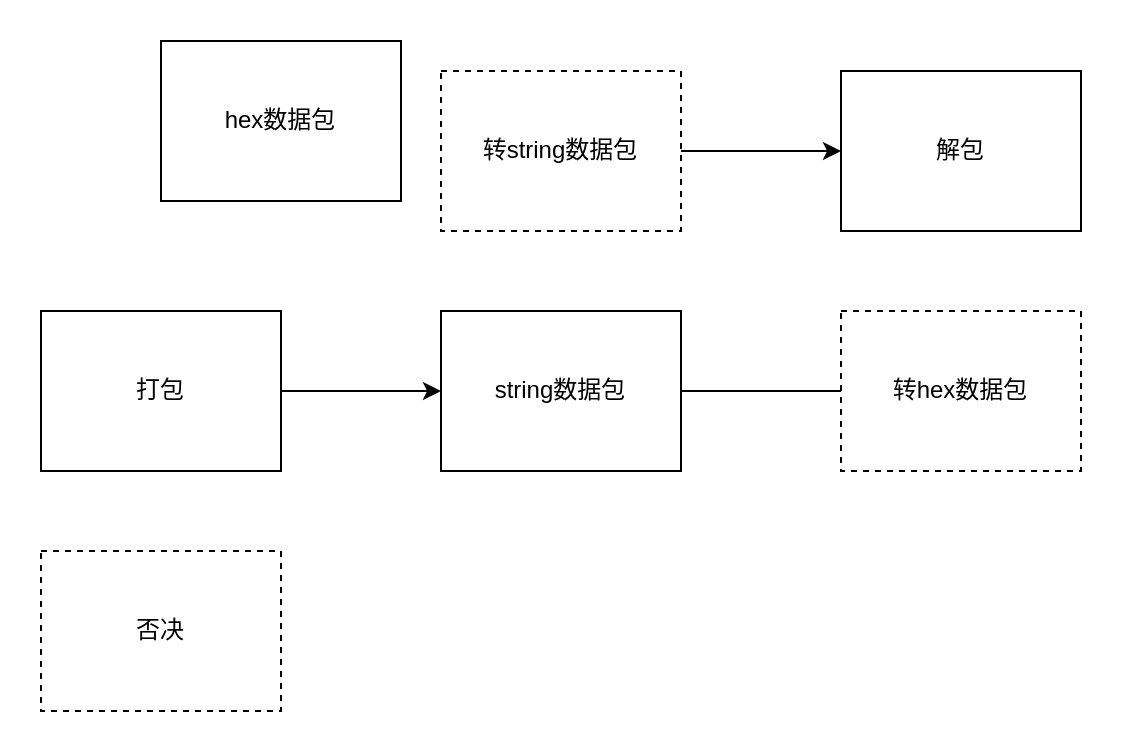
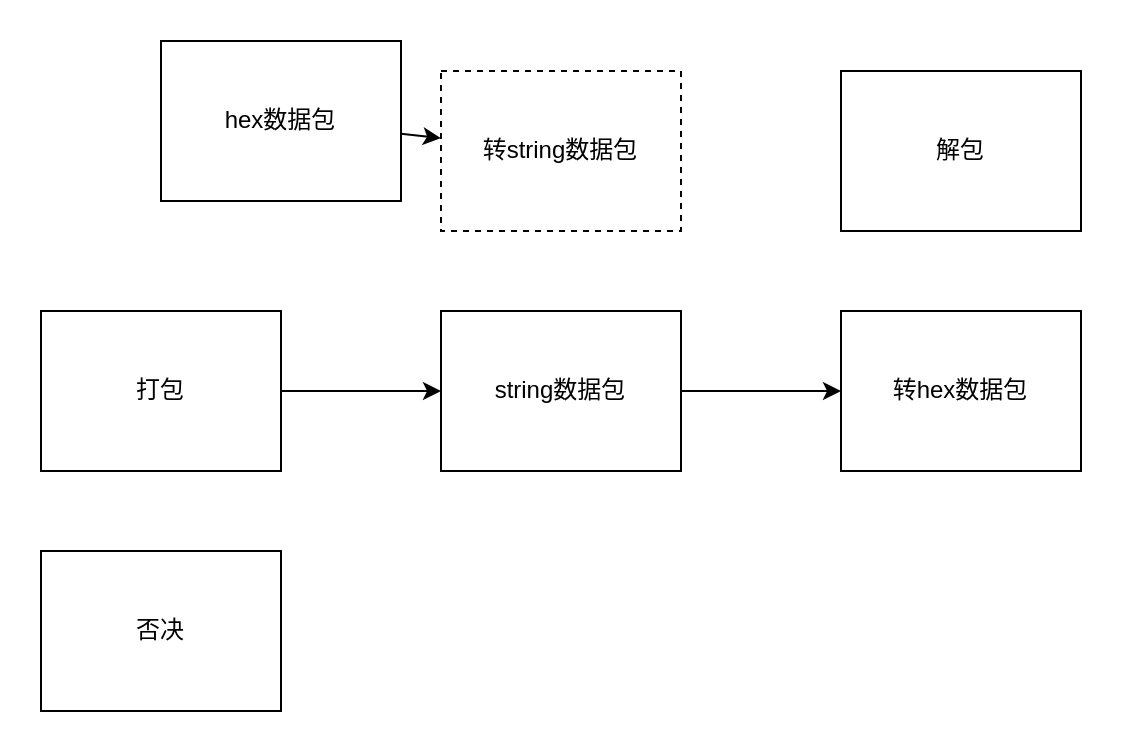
none -> (414, 135)
(754, 151) -> none
(832, 391) -> (826, 391)
(961, 391) -> (961, 391)
(161, 631) -> (161, 631)
